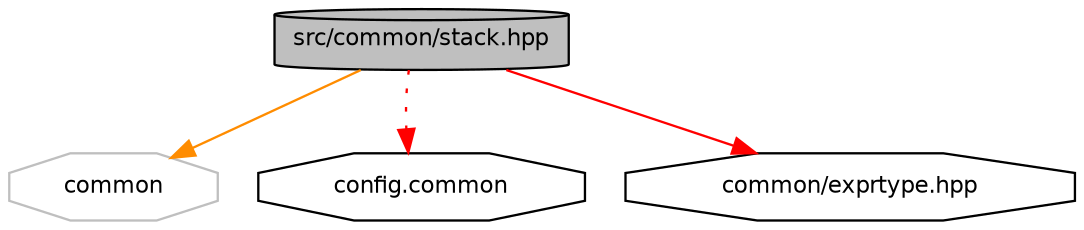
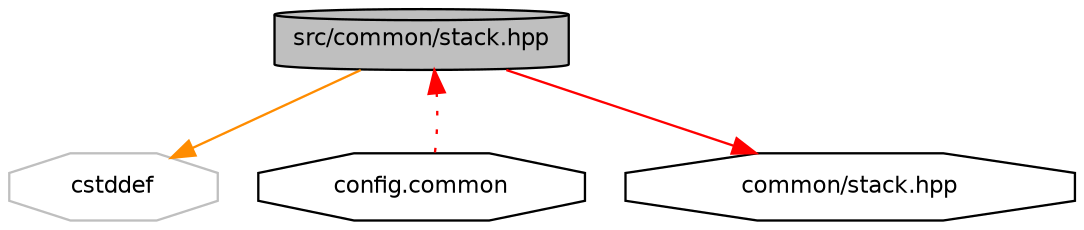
(406, 100) -> (437, 123)
(114, 187) -> (114, 187)
(850, 187) -> (850, 187)
